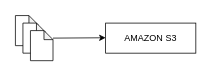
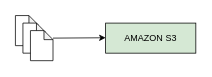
(150, 38) -> (150, 38)
